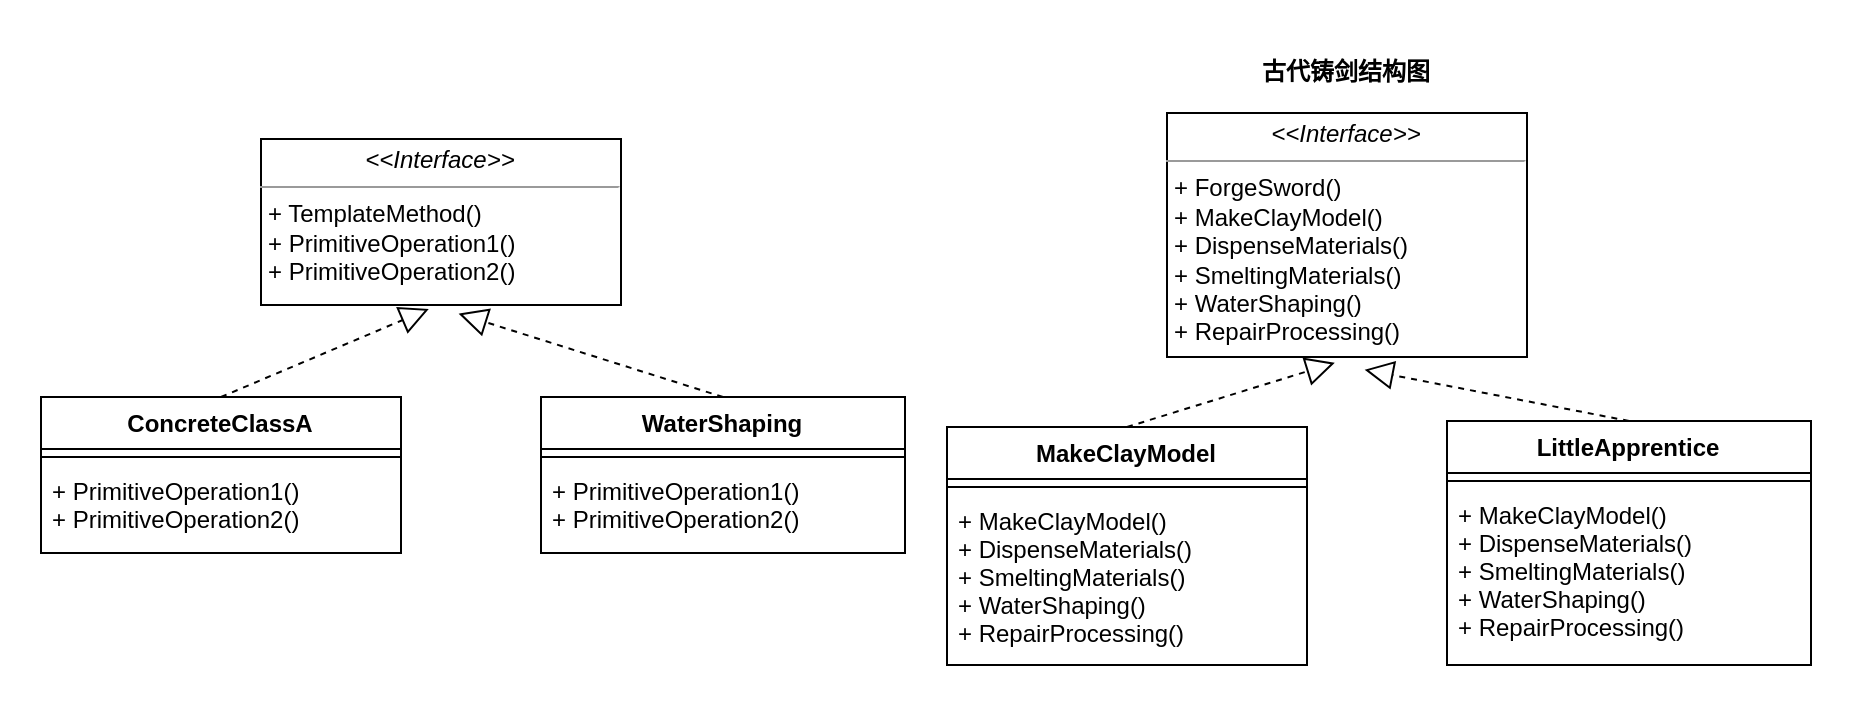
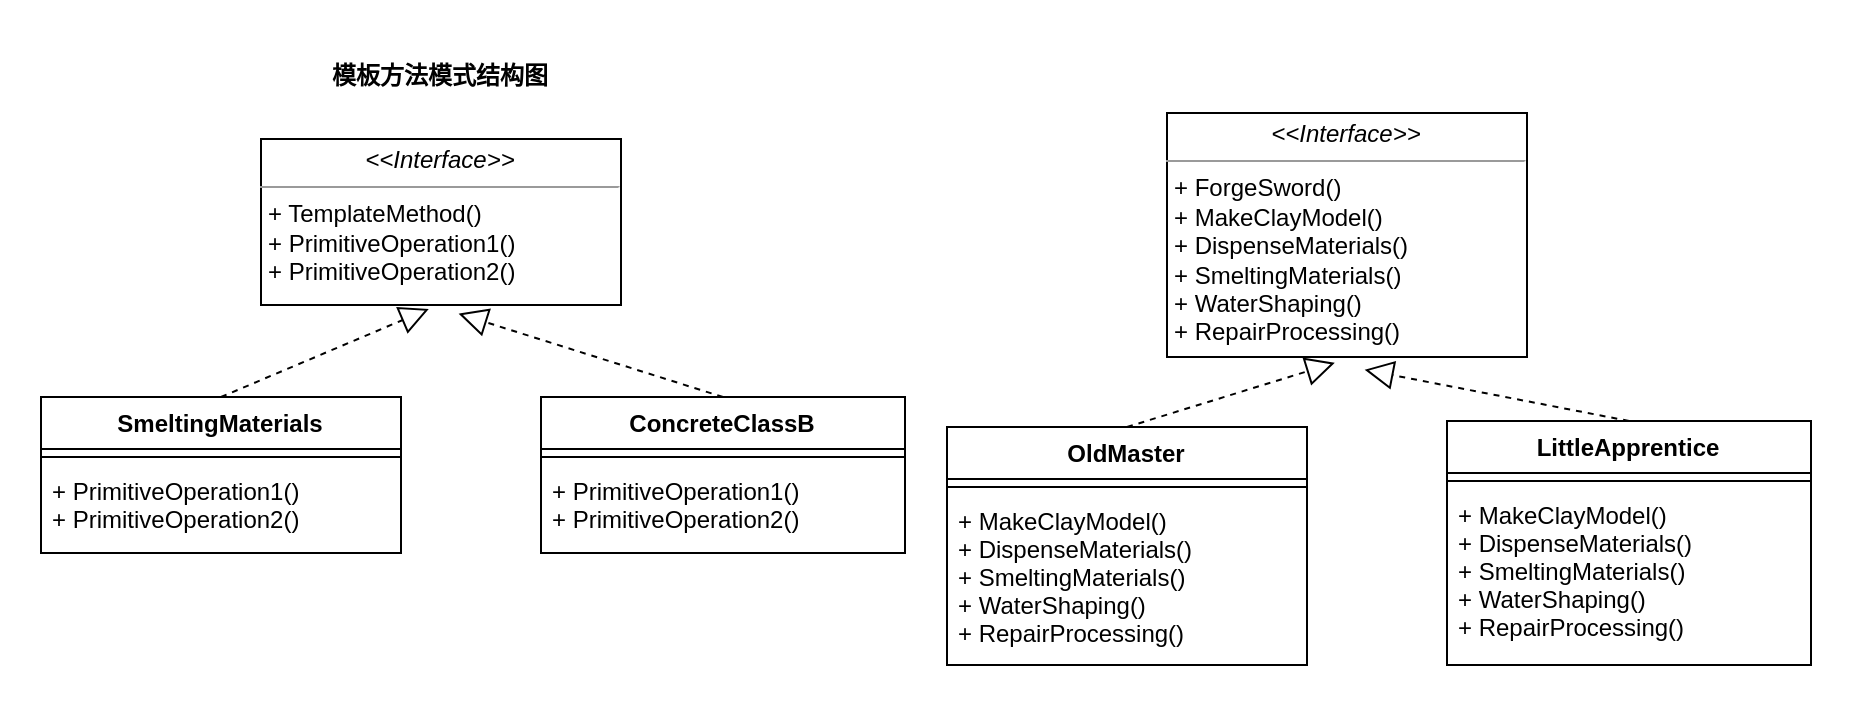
(1347, 71) -> none
none -> (441, 75)
(220, 424) -> (220, 424)
(722, 424) -> (722, 424)
(1126, 454) -> (1126, 454)
